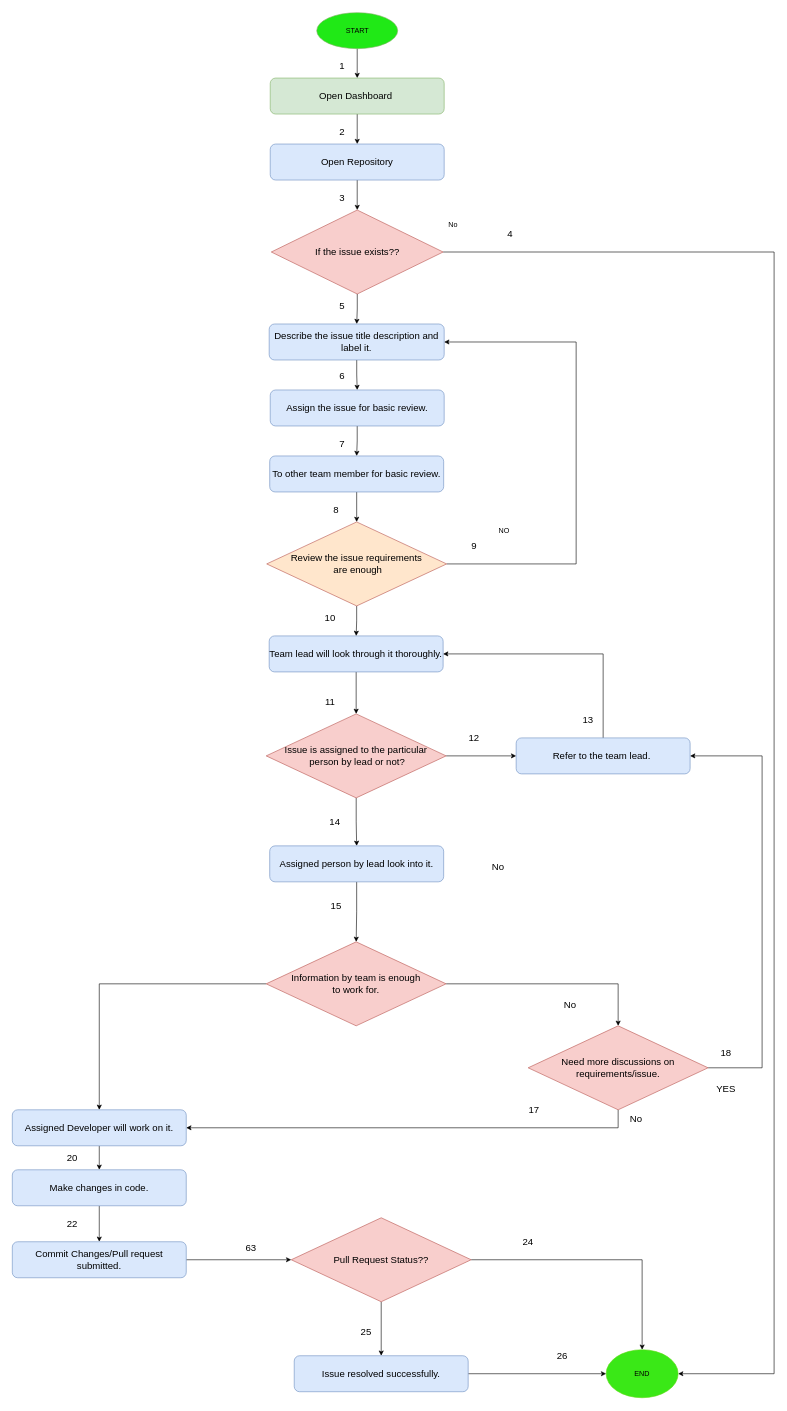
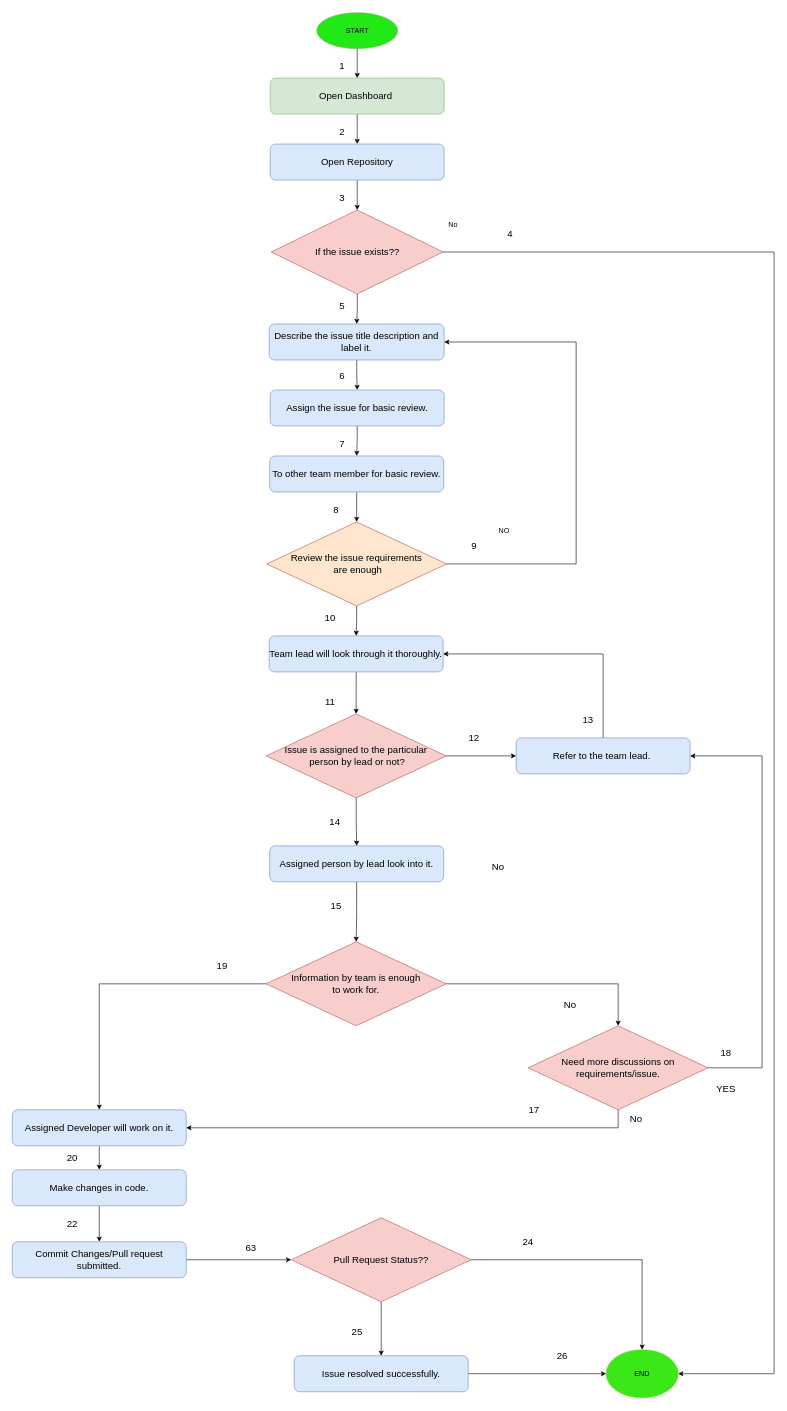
none -> (222, 966)
(366, 1332) -> (357, 1332)
